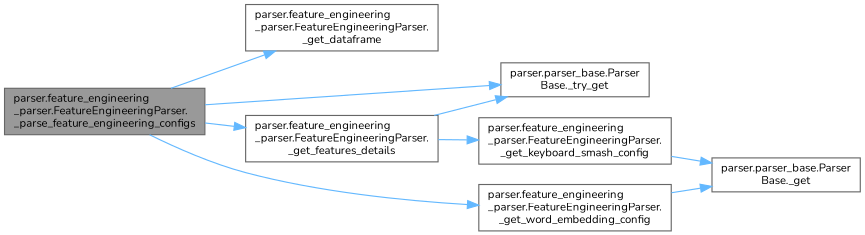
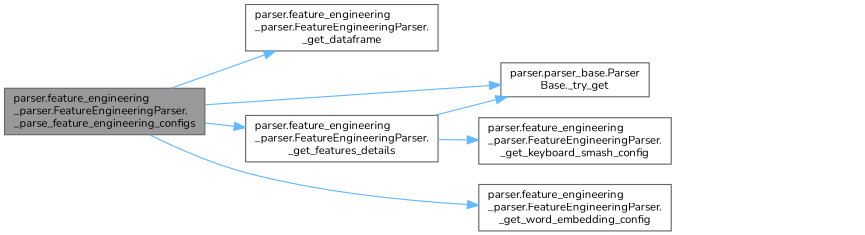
(786, 175) -> none
